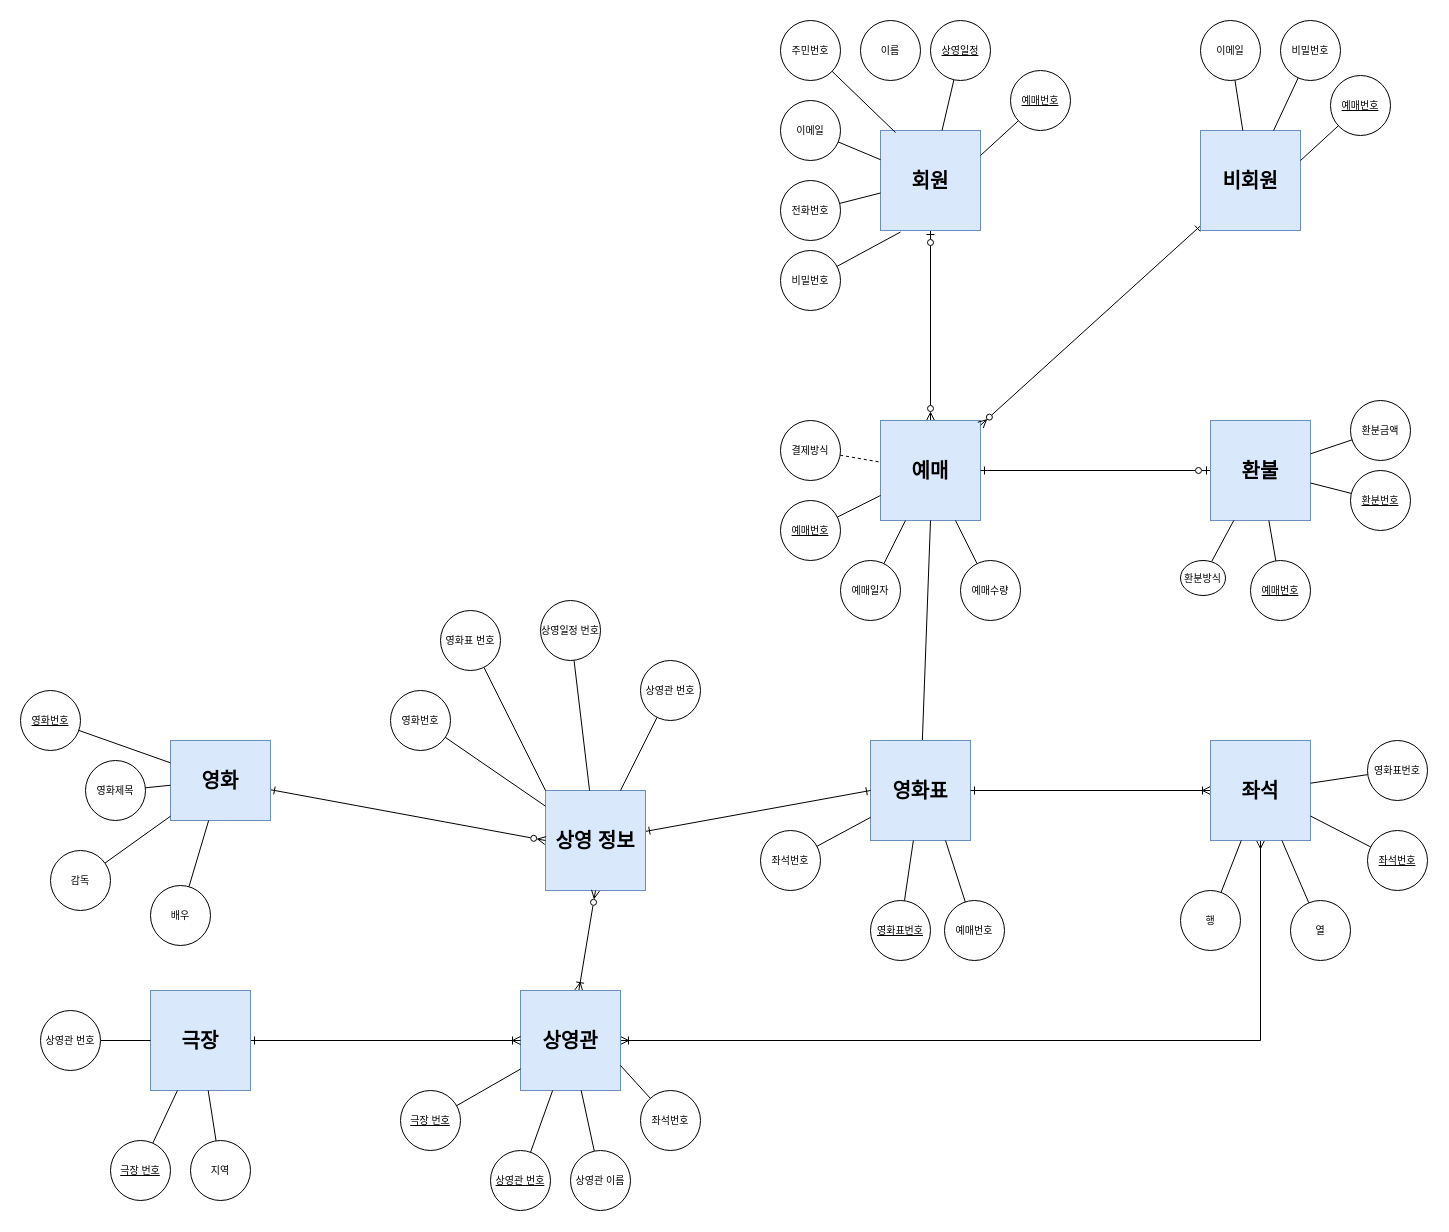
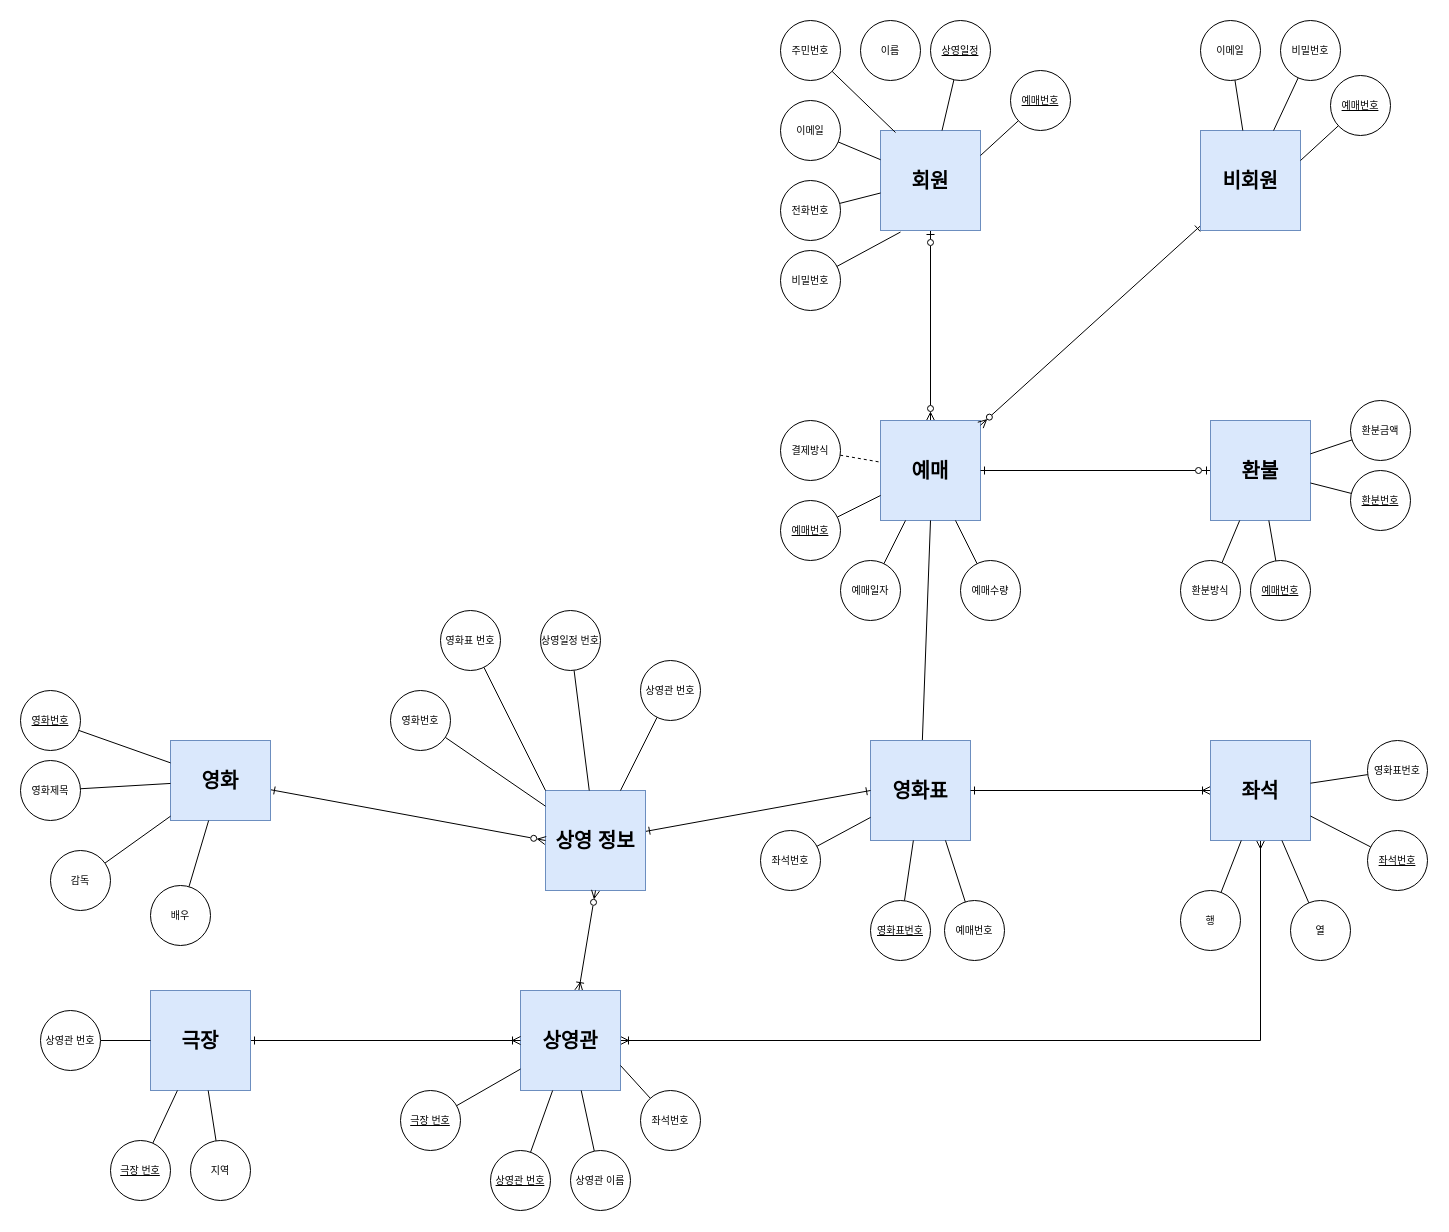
(1203, 578) -> (1211, 591)
(571, 631) -> (571, 641)
(116, 791) -> (51, 791)
